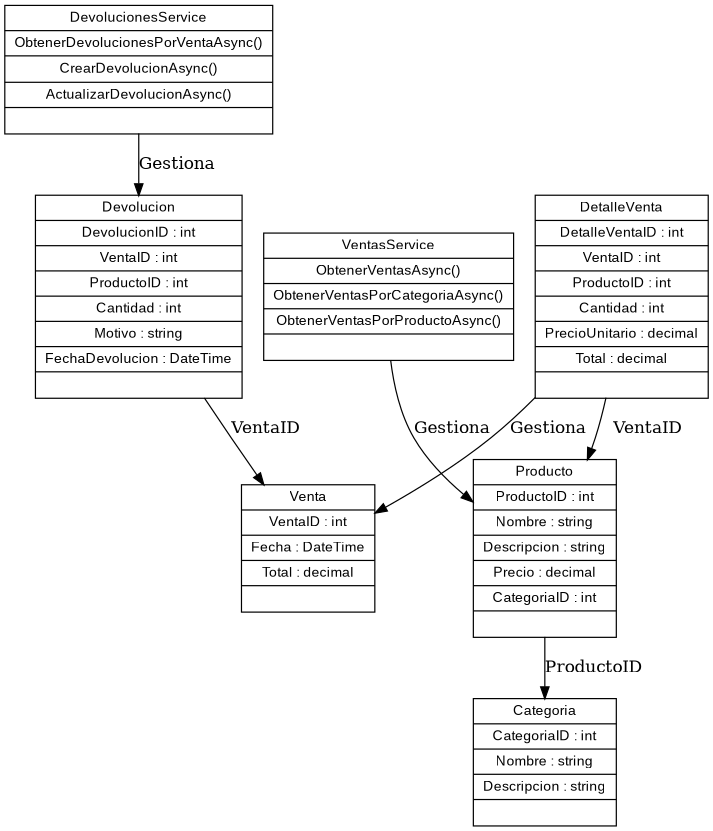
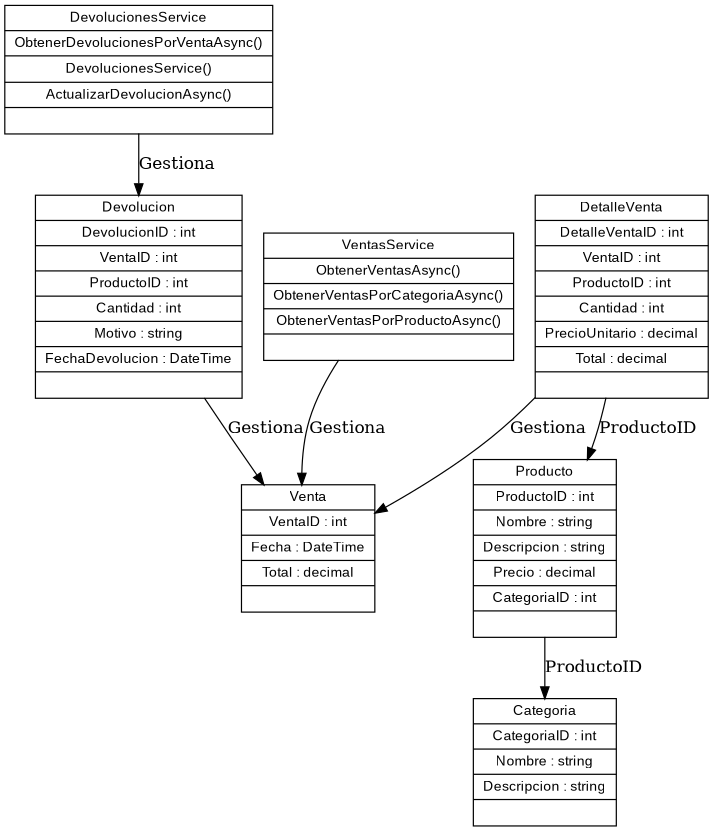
(139, 68) -> (139, 68)
(266, 429) -> (266, 429)
(648, 429) -> (648, 429)
(412, 435) -> (311, 414)
